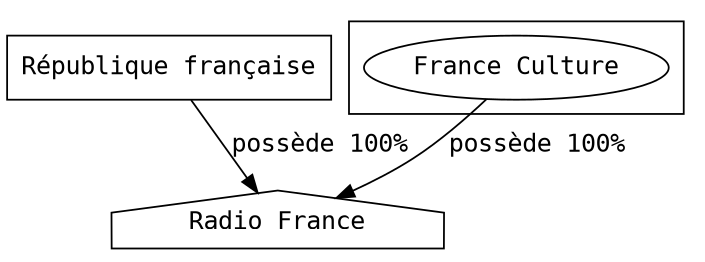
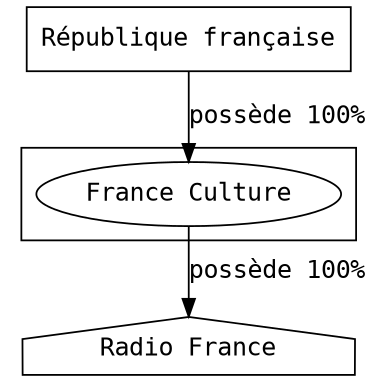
(219, 139) -> (189, 108)
